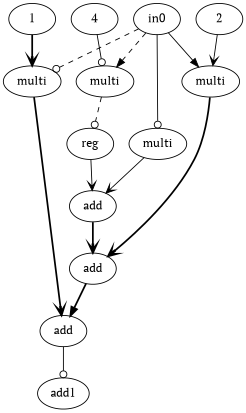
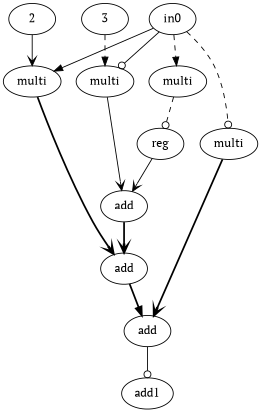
(32, 19) -> none
(95, 19) -> none
none -> (105, 19)
